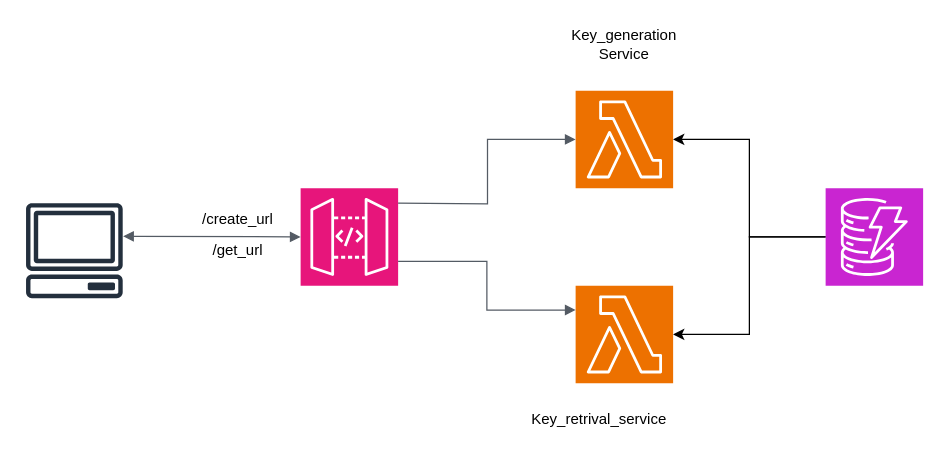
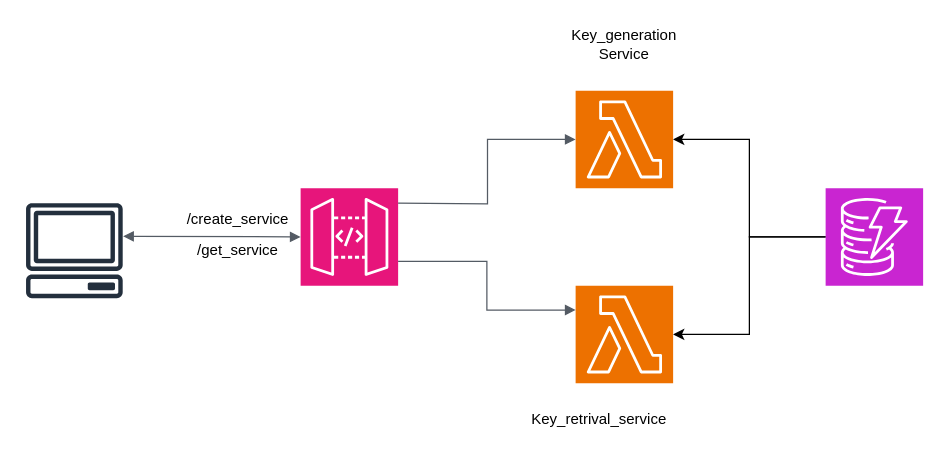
(238, 219) -> (238, 219)
(238, 251) -> (238, 251)
